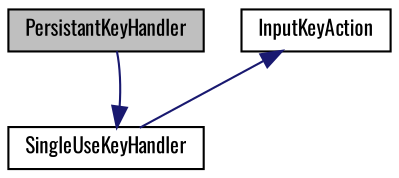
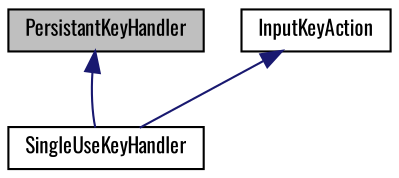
(120, 79) -> (92, 100)
